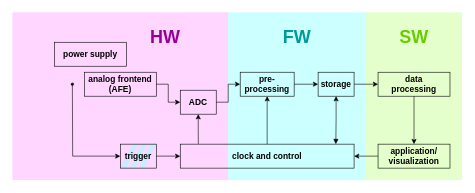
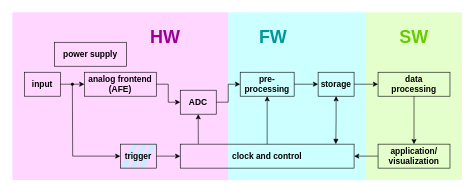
(297, 36) -> (273, 36)
none -> (42, 84)
none -> (78, 84)
